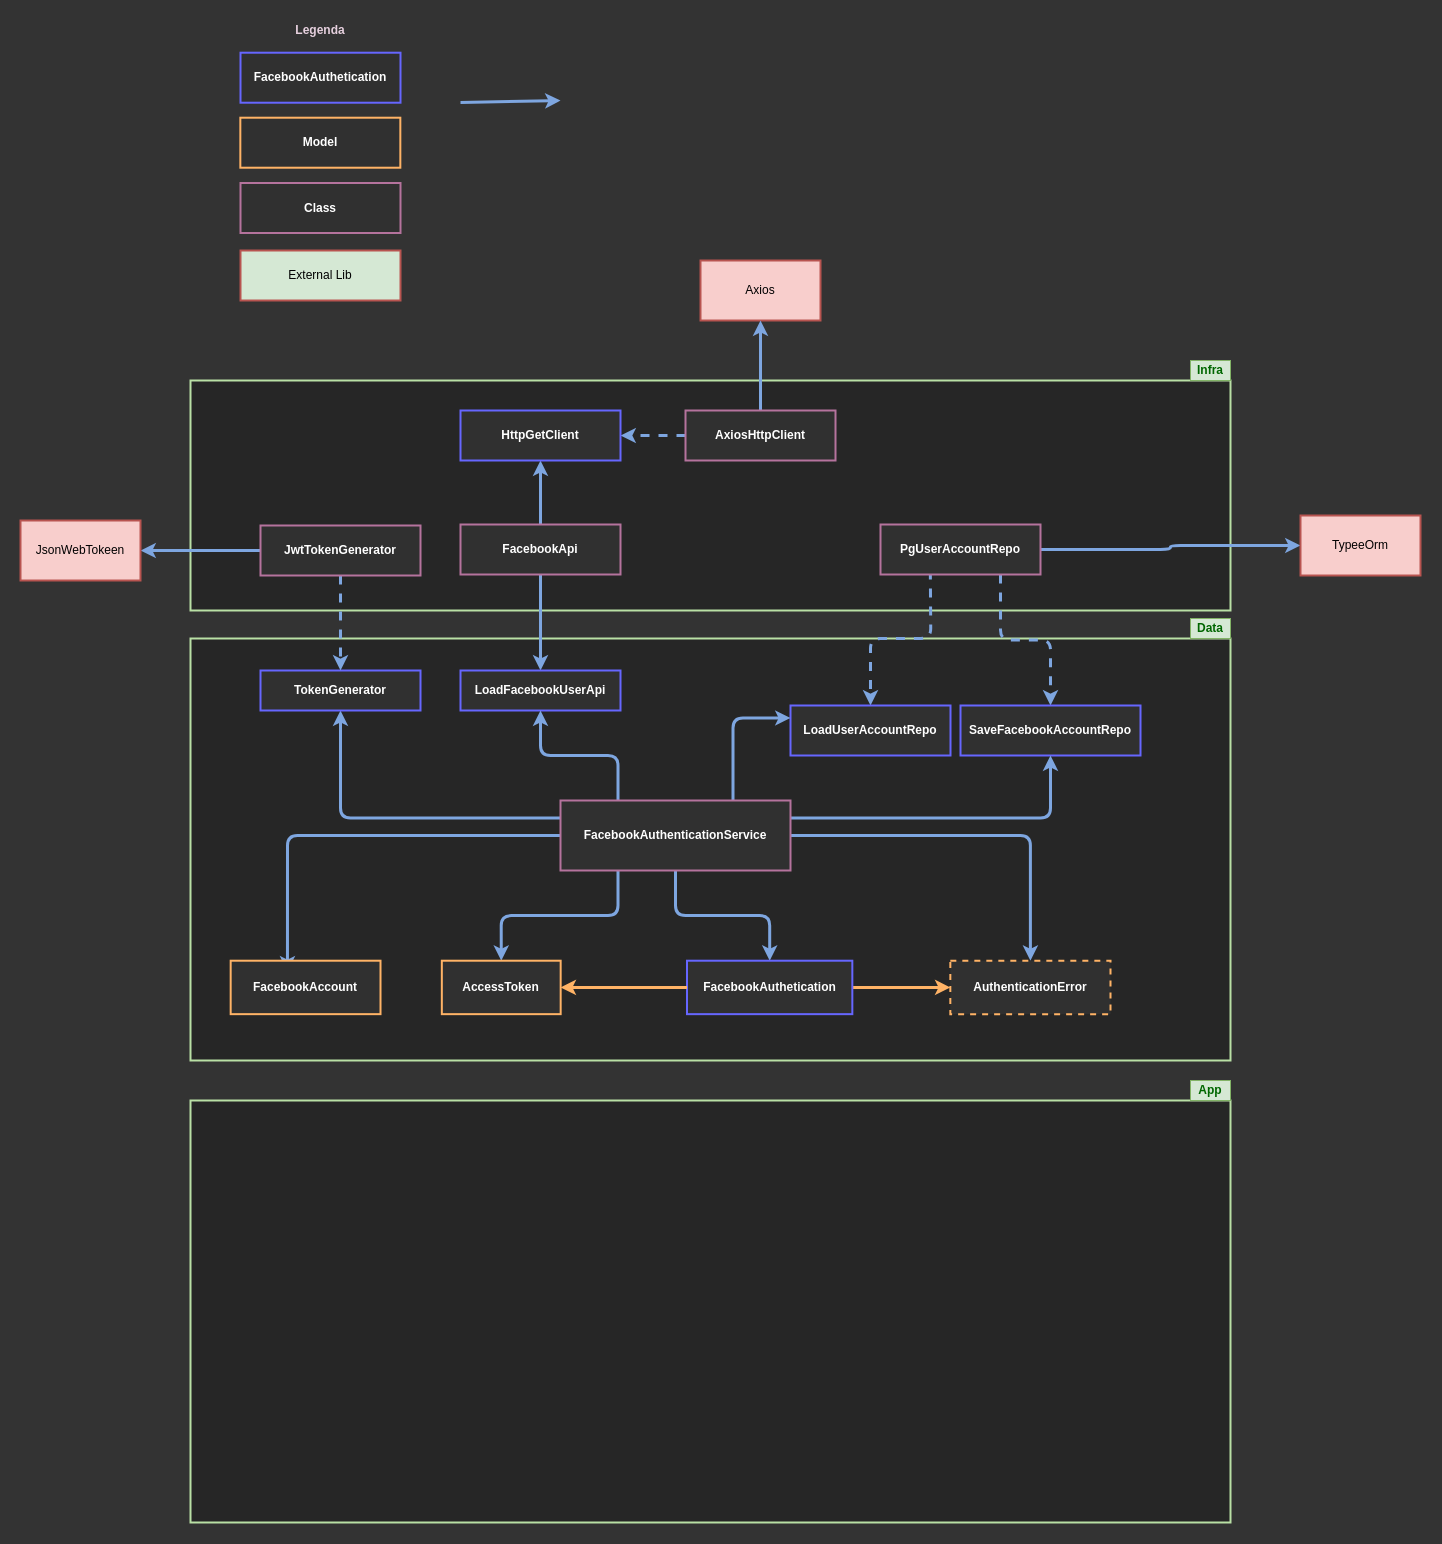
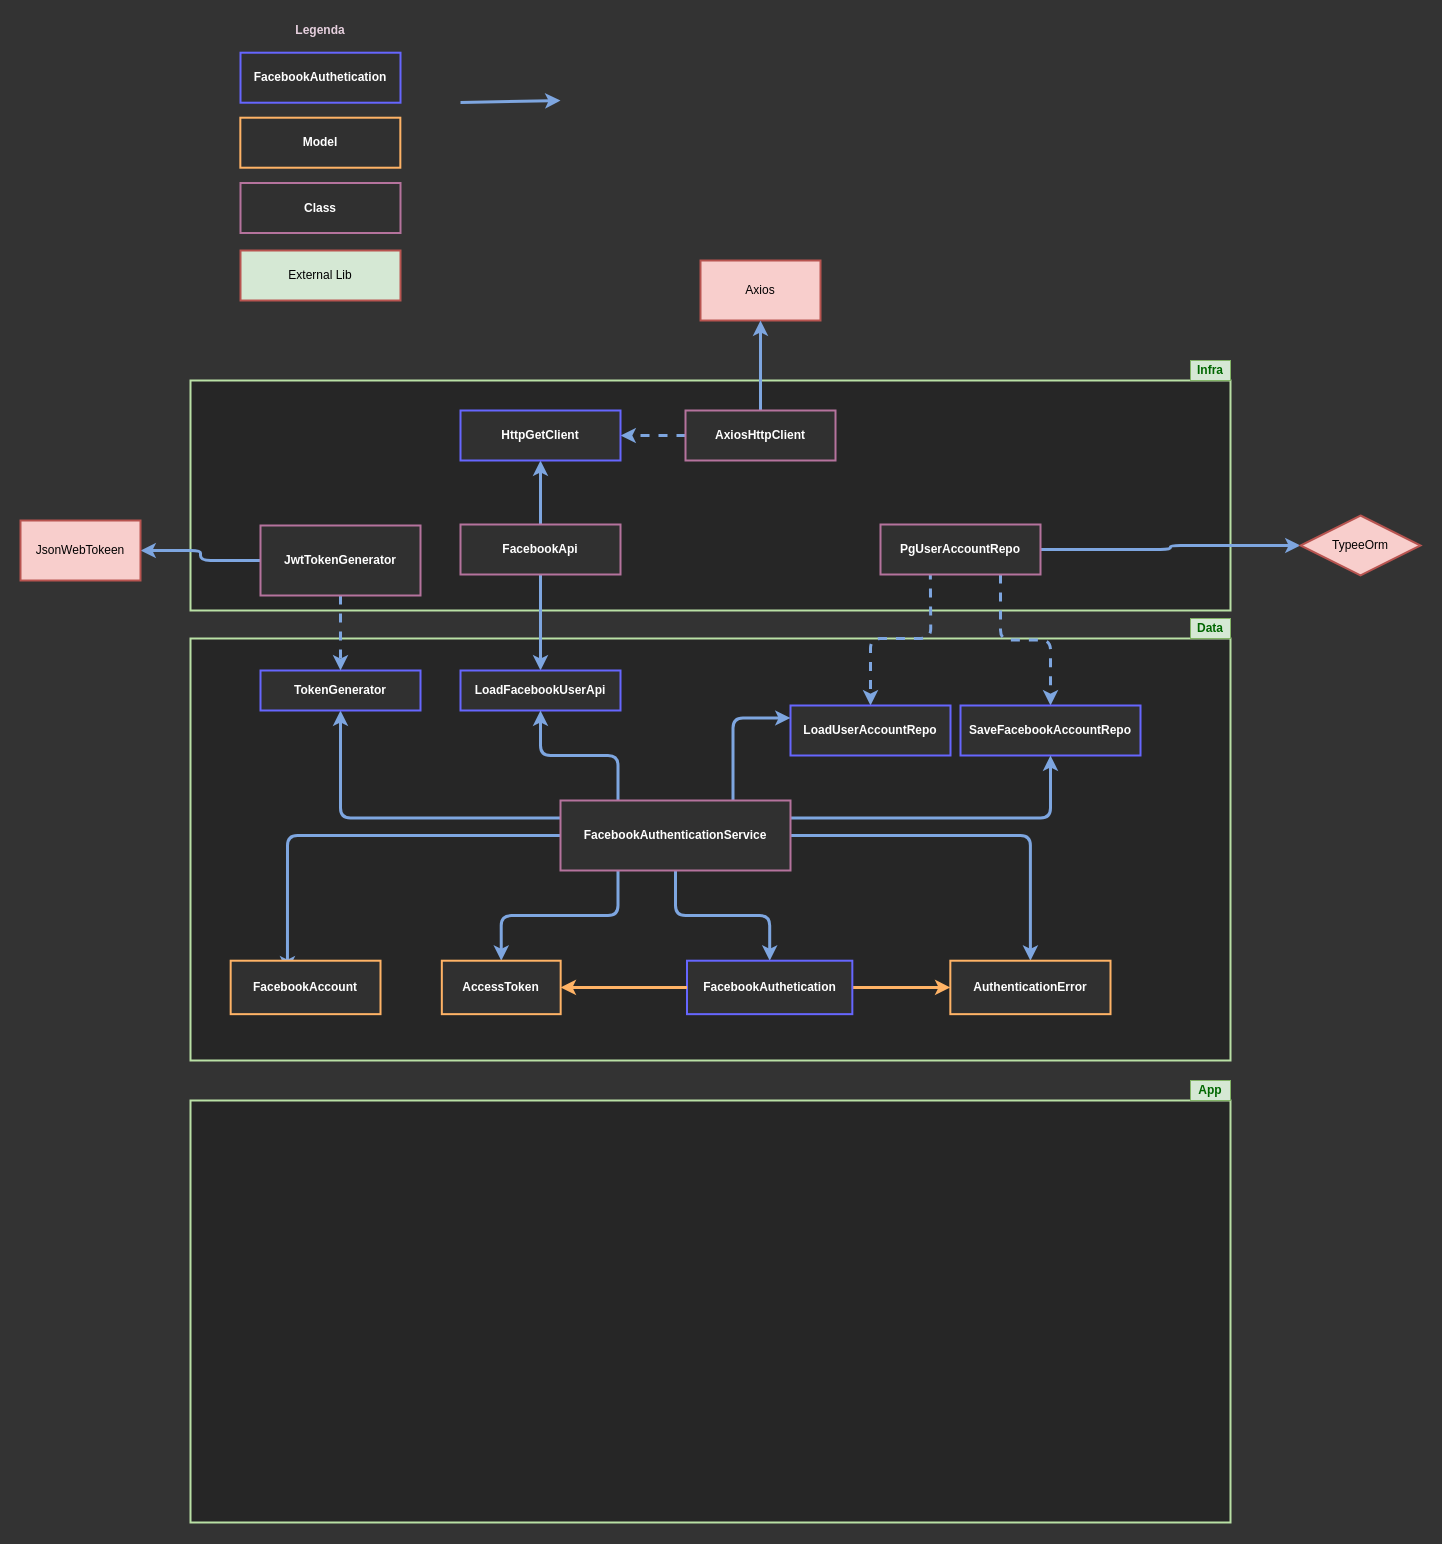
(1361, 546) -> (1361, 546)
(341, 551) -> (341, 561)
(1030, 987) -> (1030, 987)
